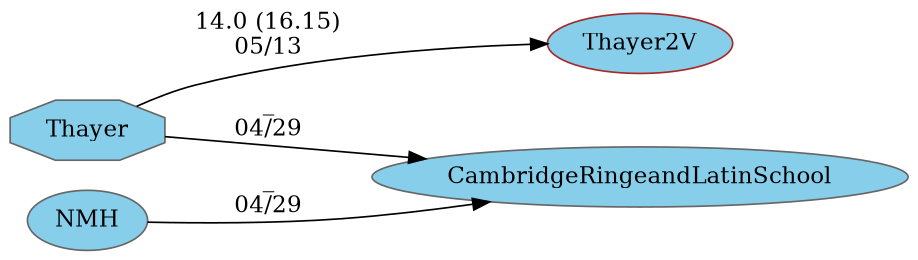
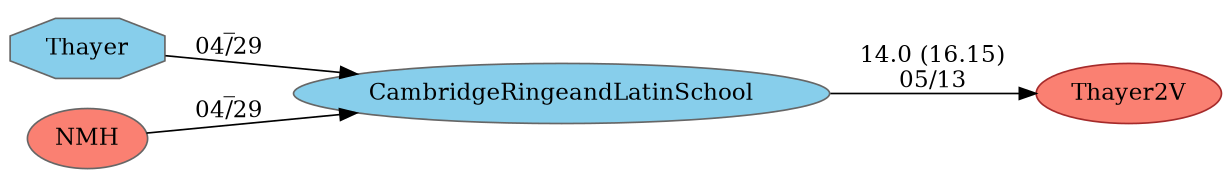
(640, 43) -> (1129, 93)
(331, 60) -> (925, 93)
(88, 220) -> (88, 139)
